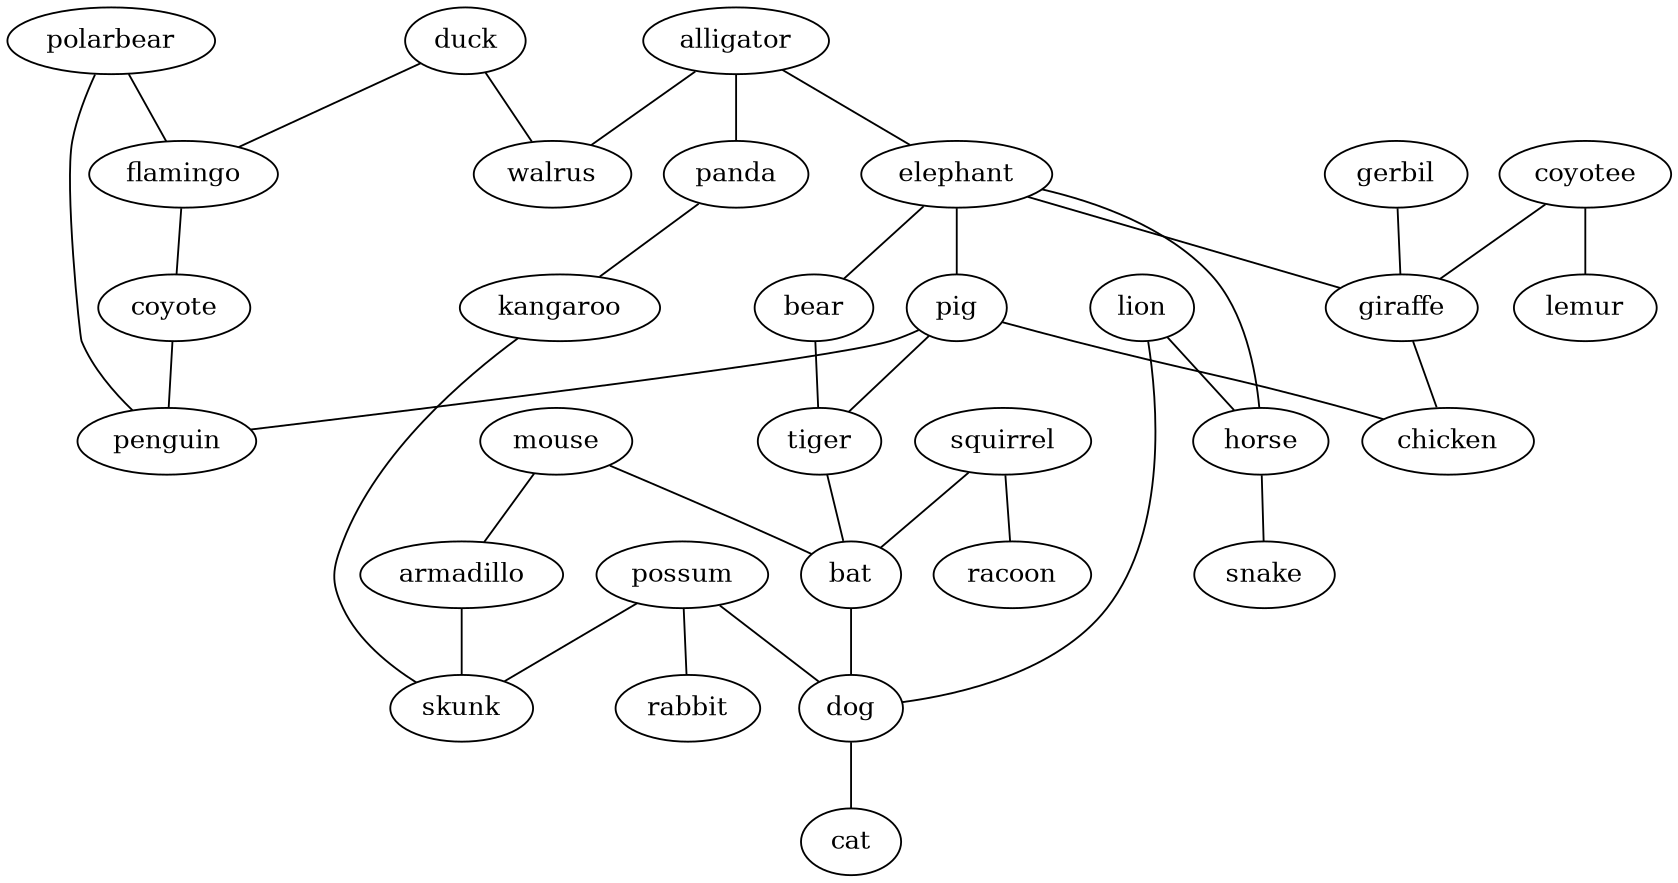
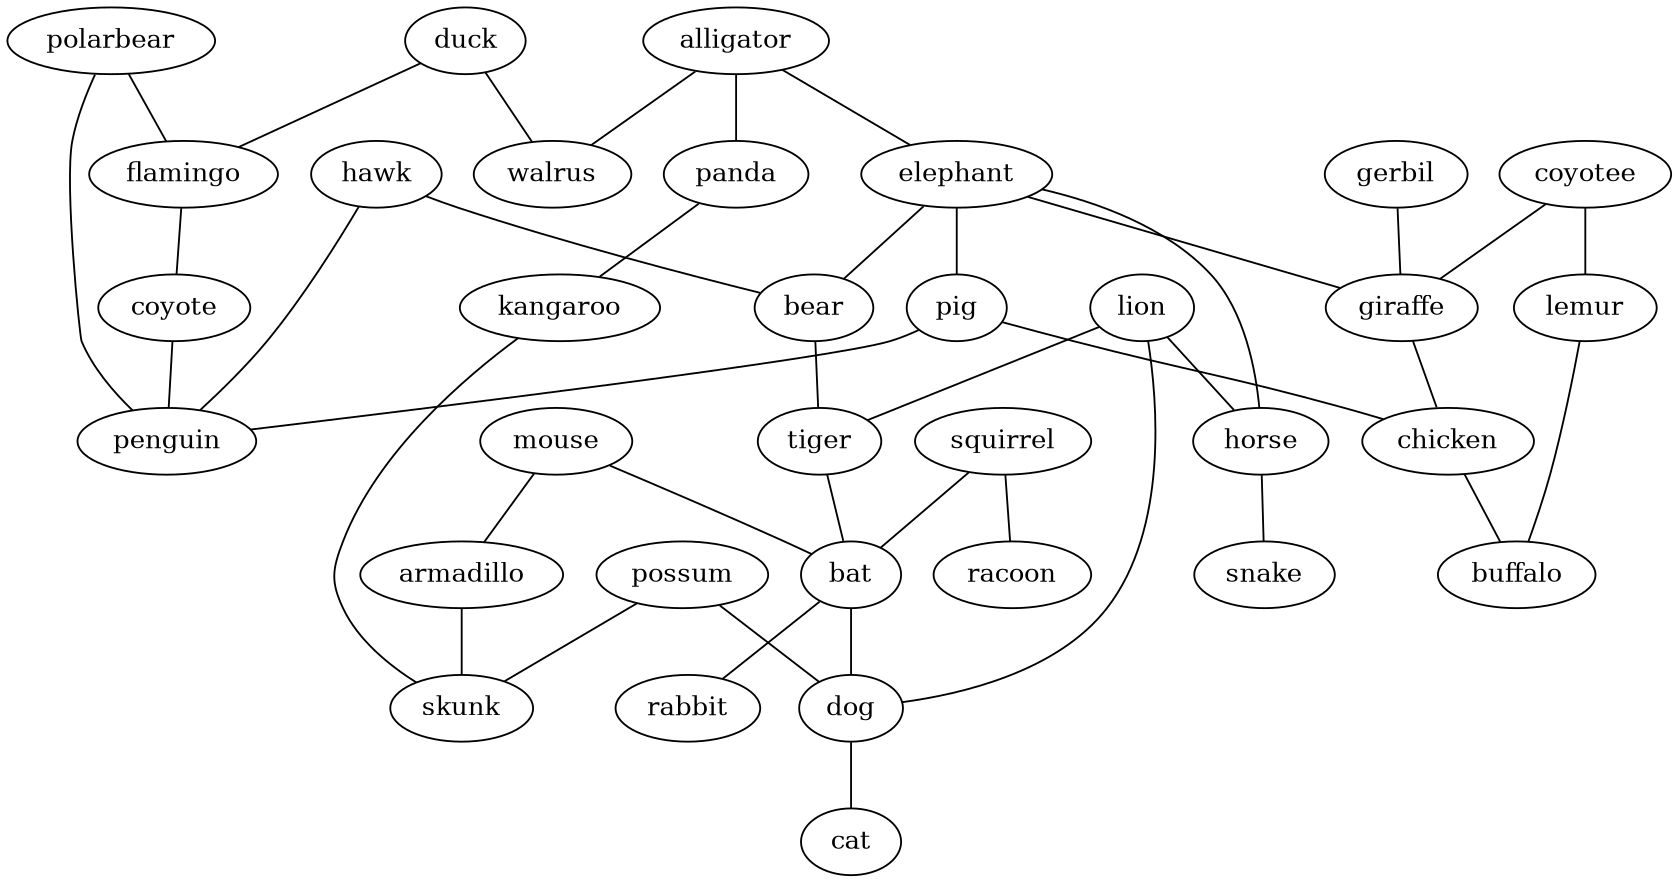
none -> (376, 174)
(889, 374) -> (983, 374)
none -> (1517, 575)
(685, 642) -> (778, 634)
